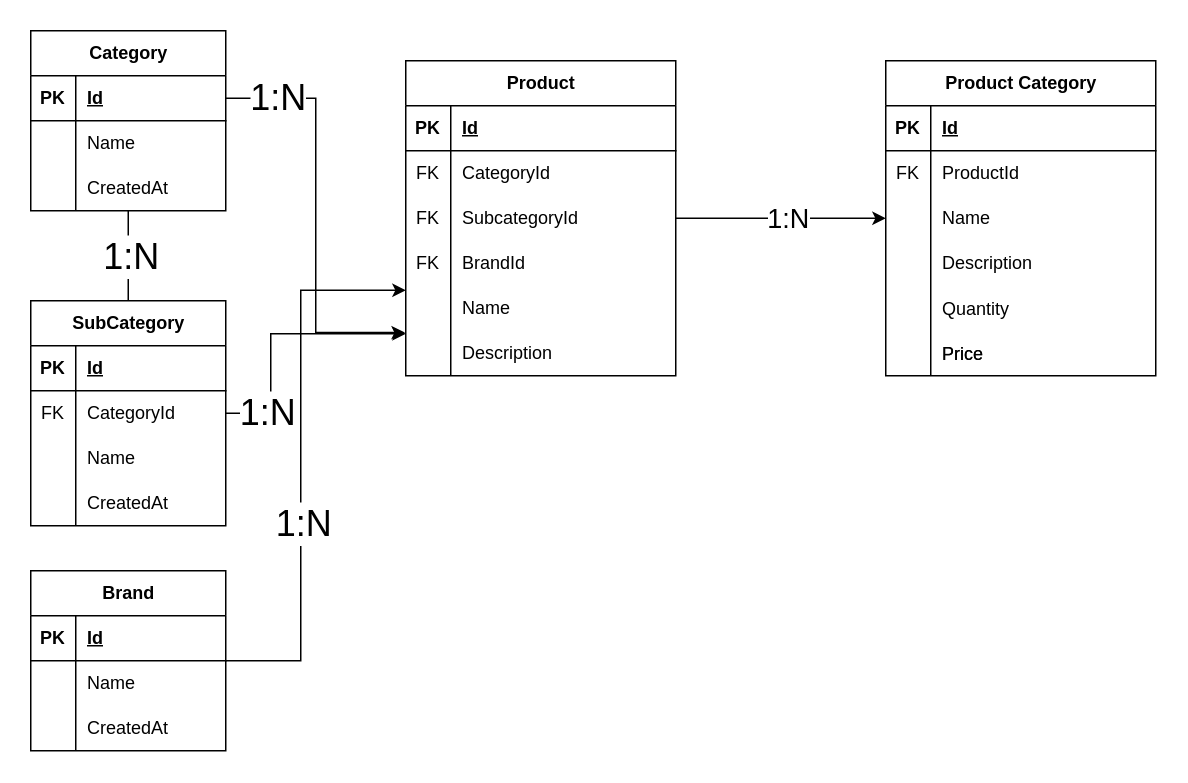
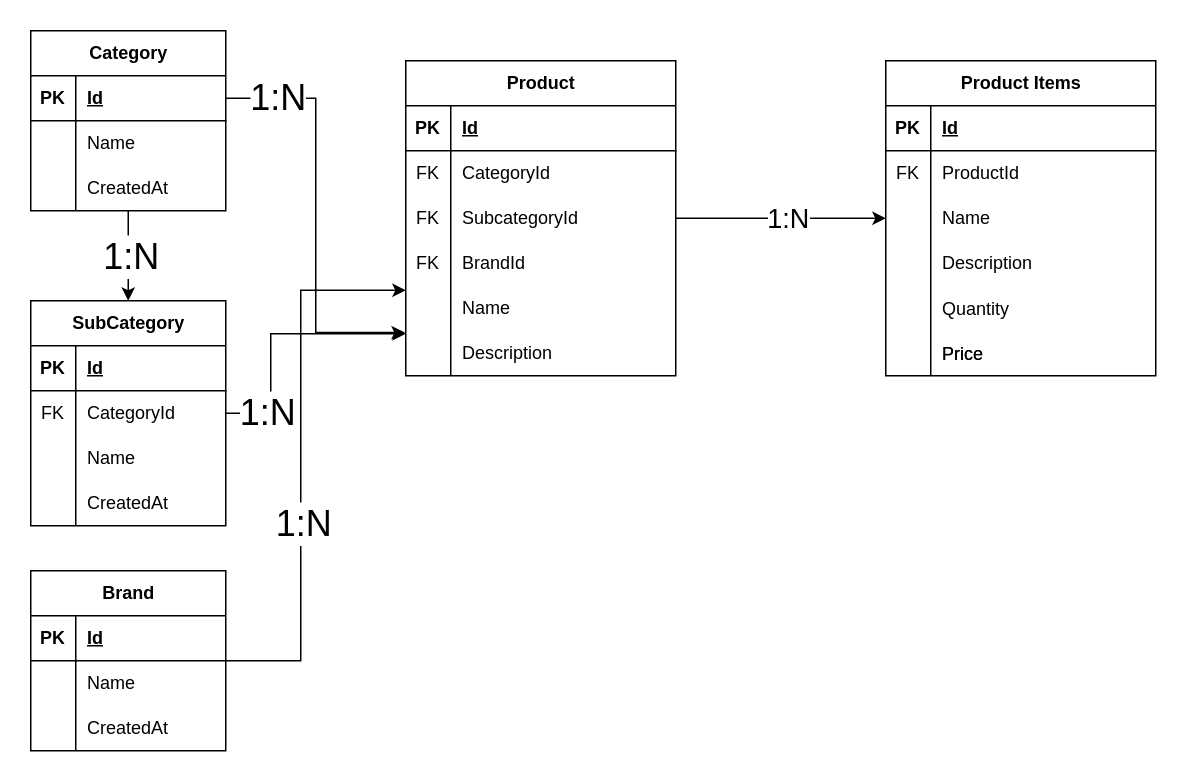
(1022, 83) -> (1022, 83)
(128, 293) -> (128, 289)
